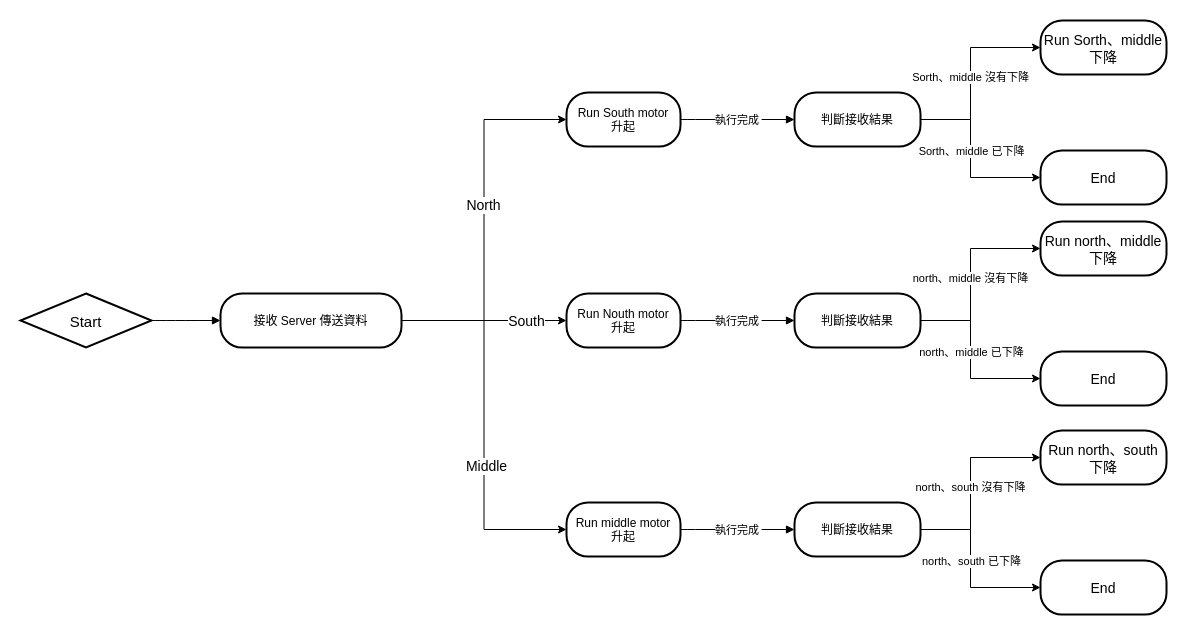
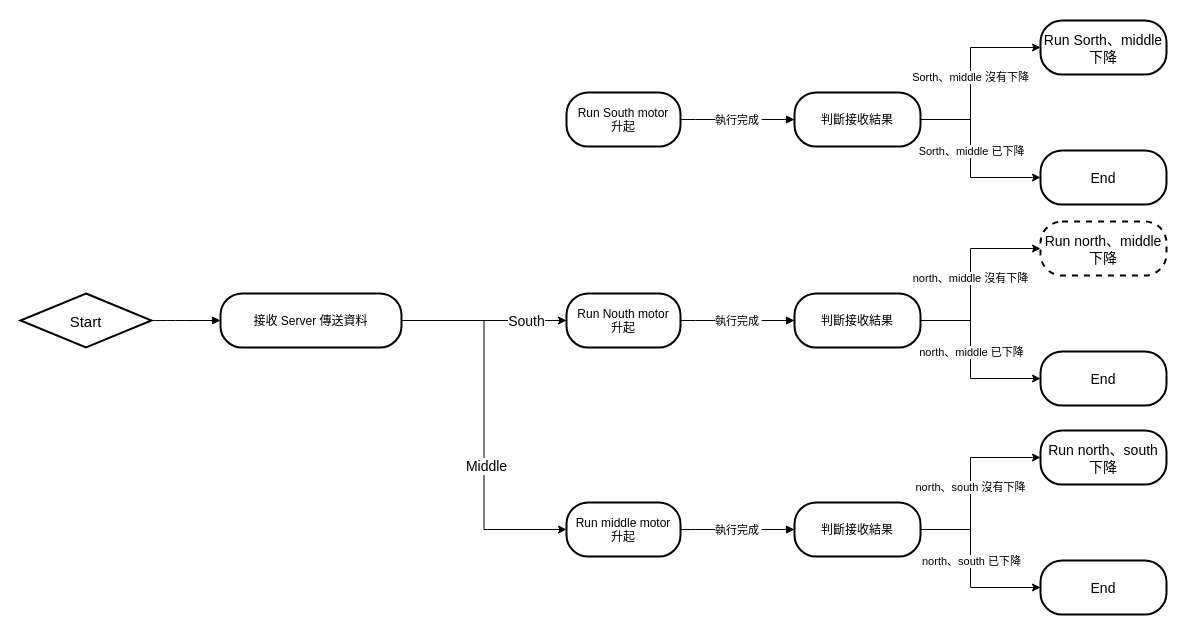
(484, 182) -> none
(1104, 249) -> (1104, 249)
